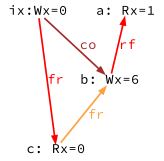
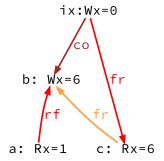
(117, 49) -> (42, 118)
(56, 149) -> (126, 149)
